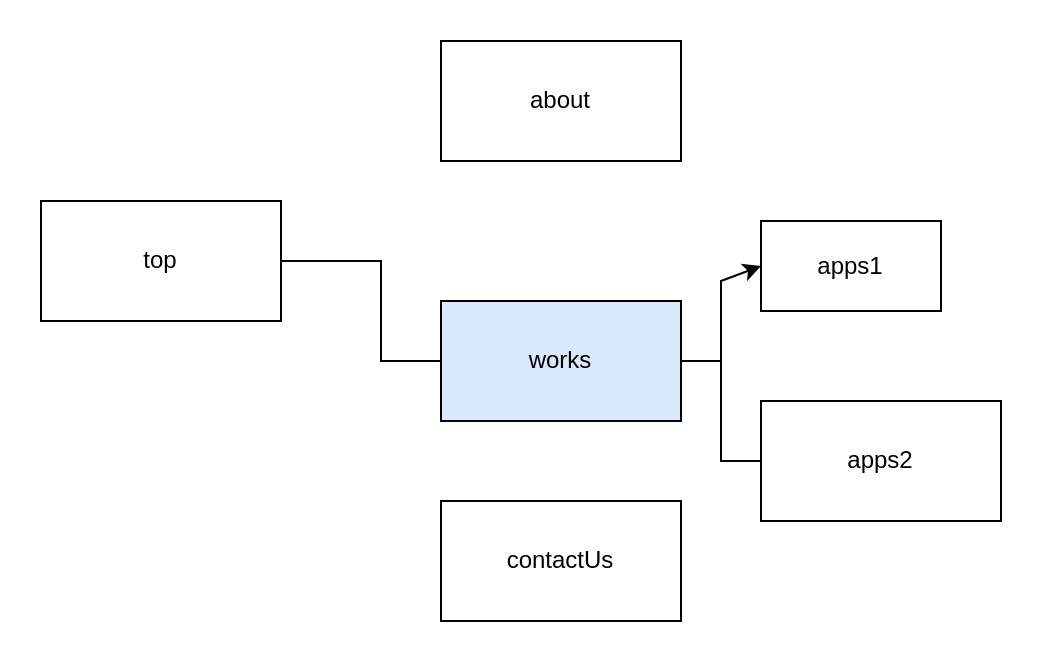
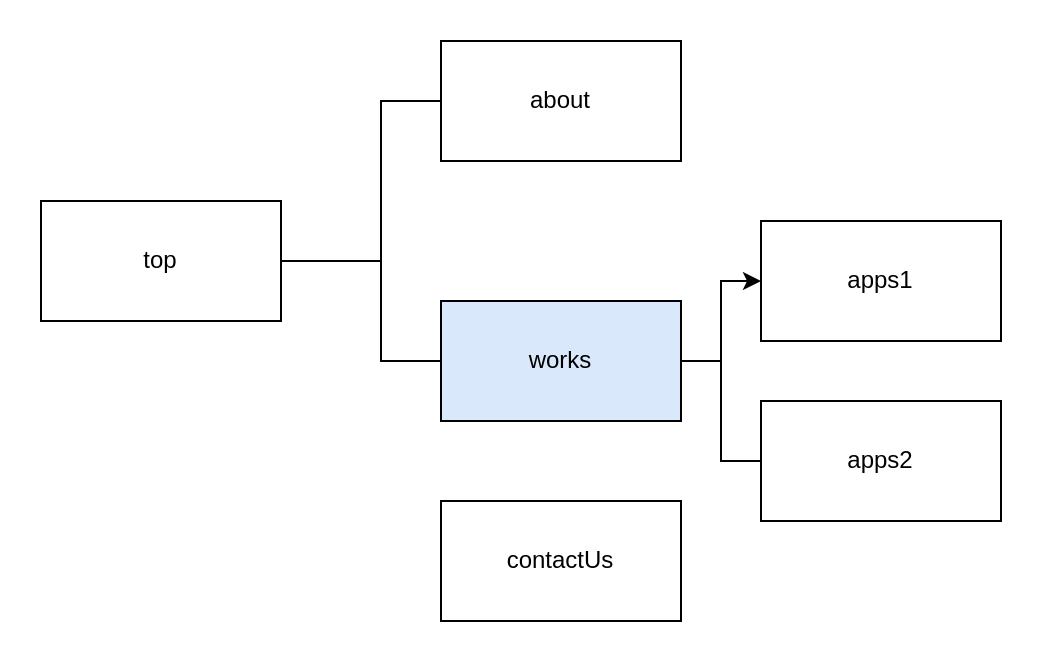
none -> (381, 150)
(851, 266) -> (881, 281)
